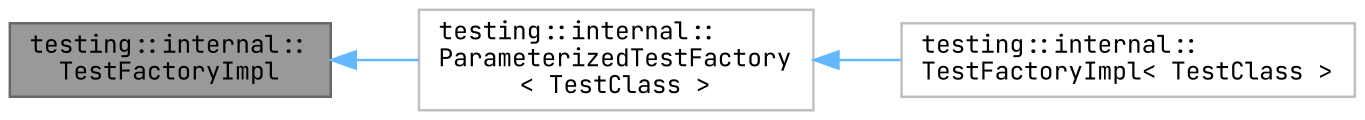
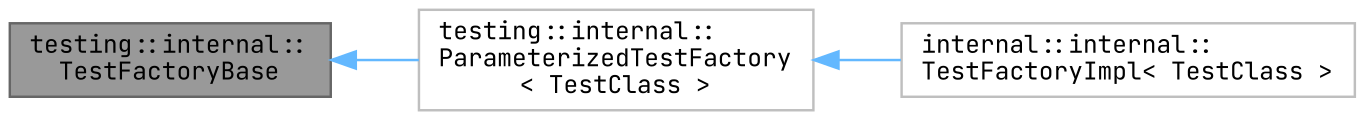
(170, 60) -> (170, 60)
(1128, 60) -> (1128, 60)
